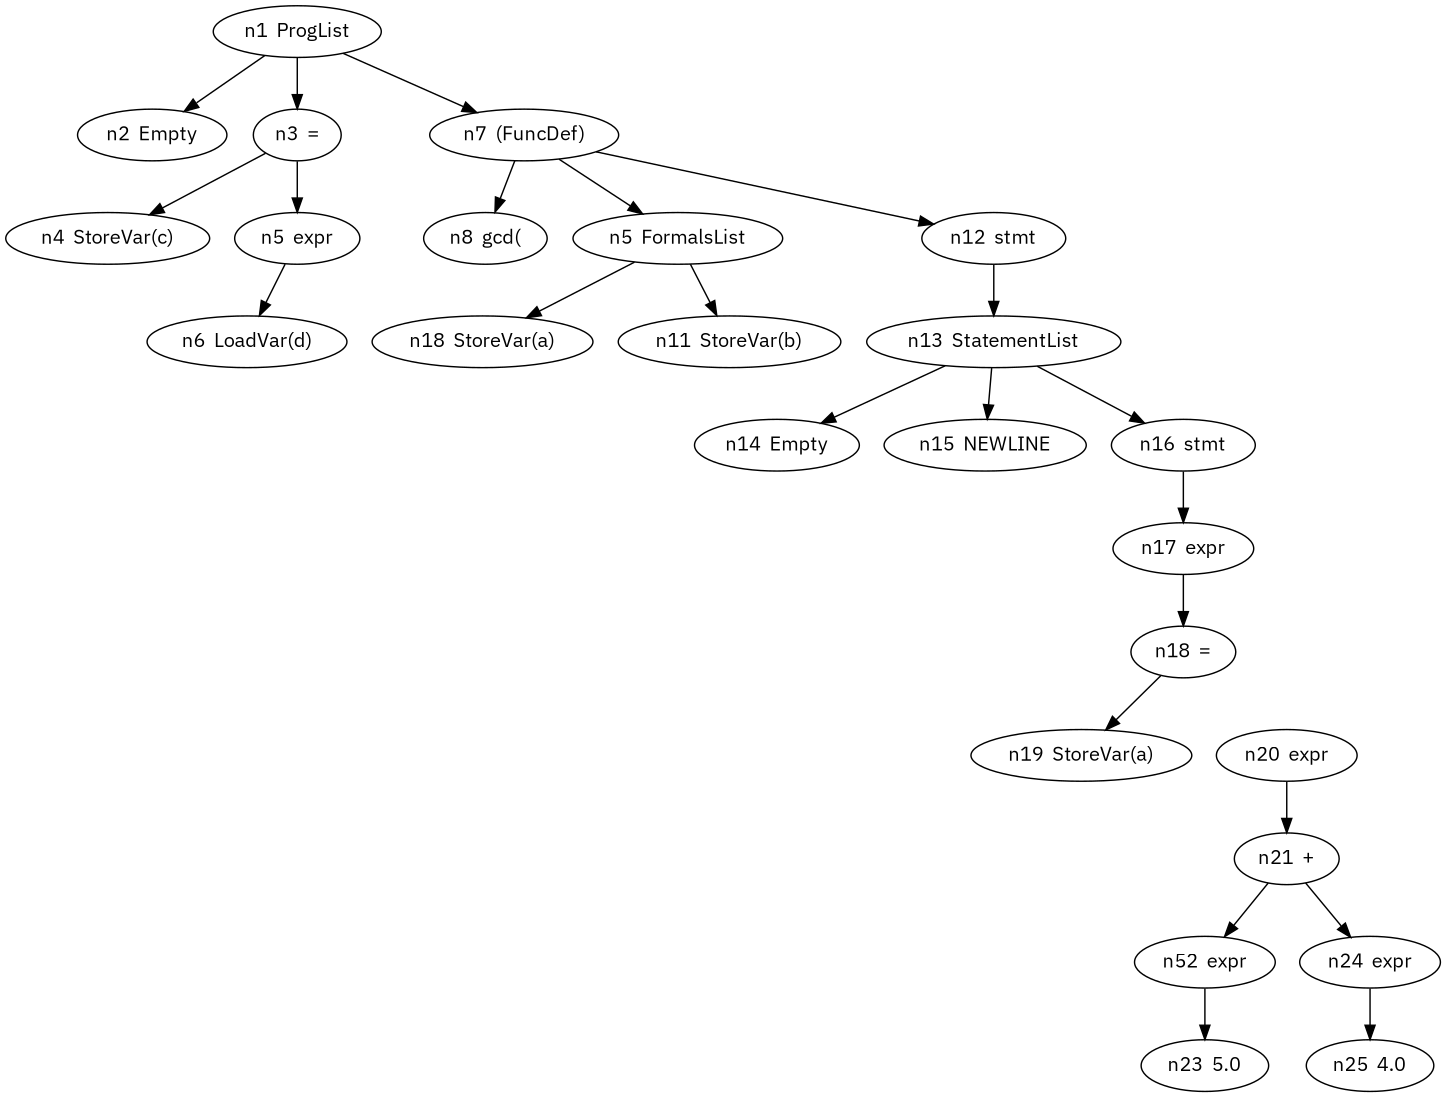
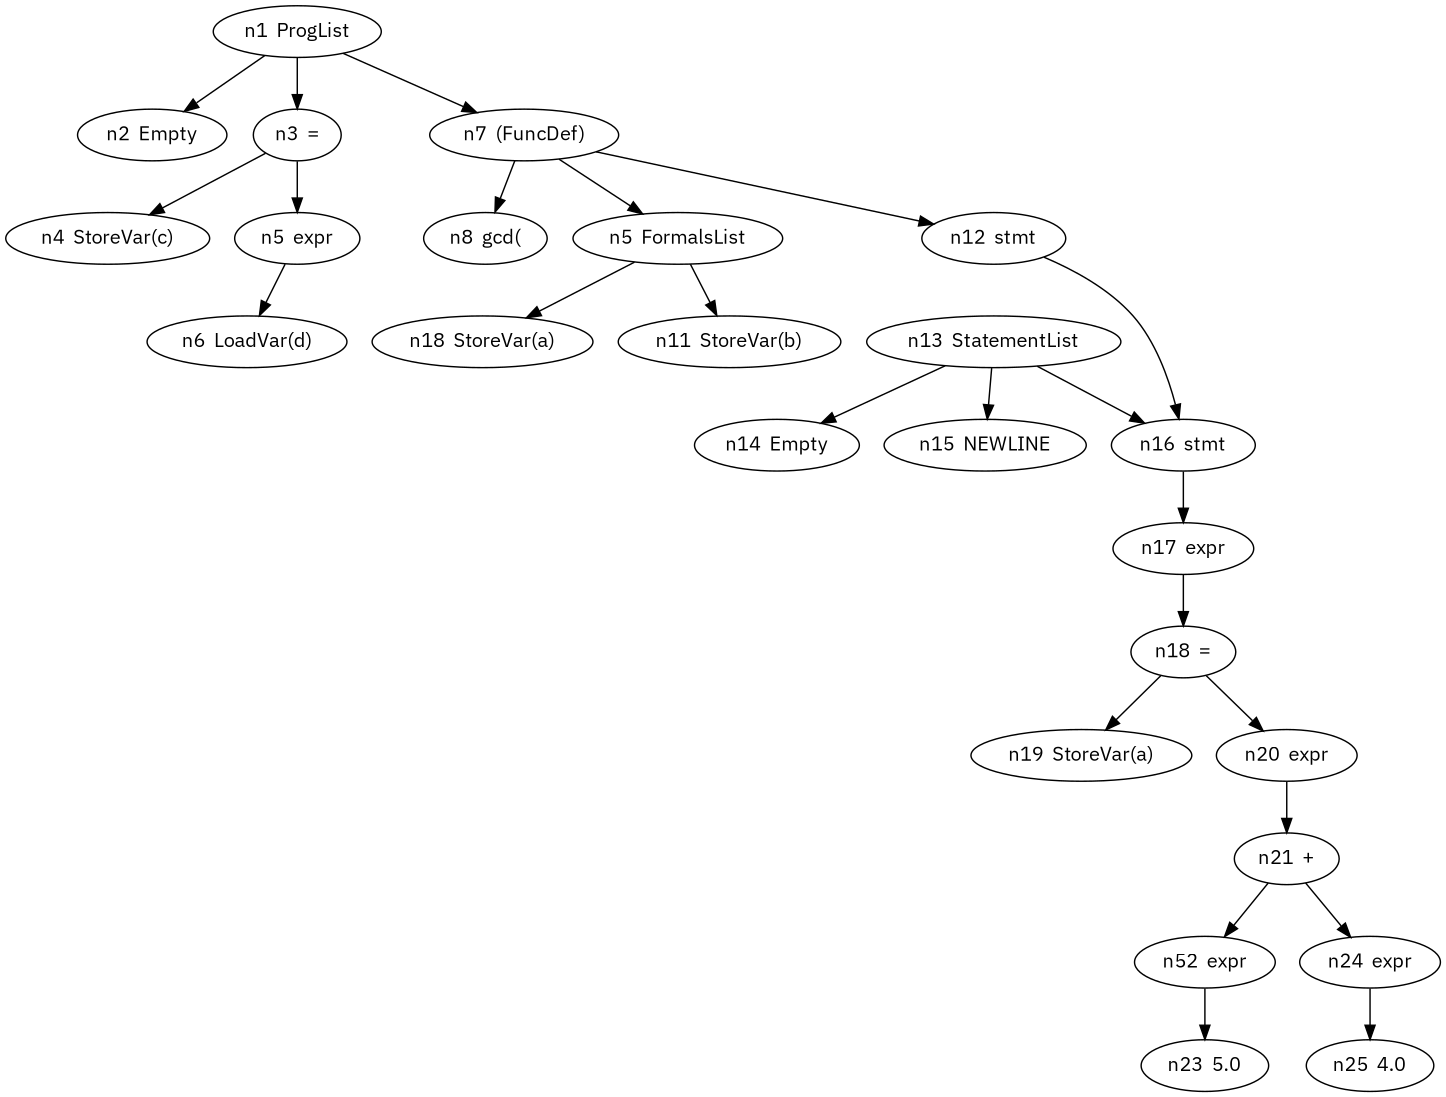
(994, 283) -> (1130, 313)
none -> (1229, 698)
